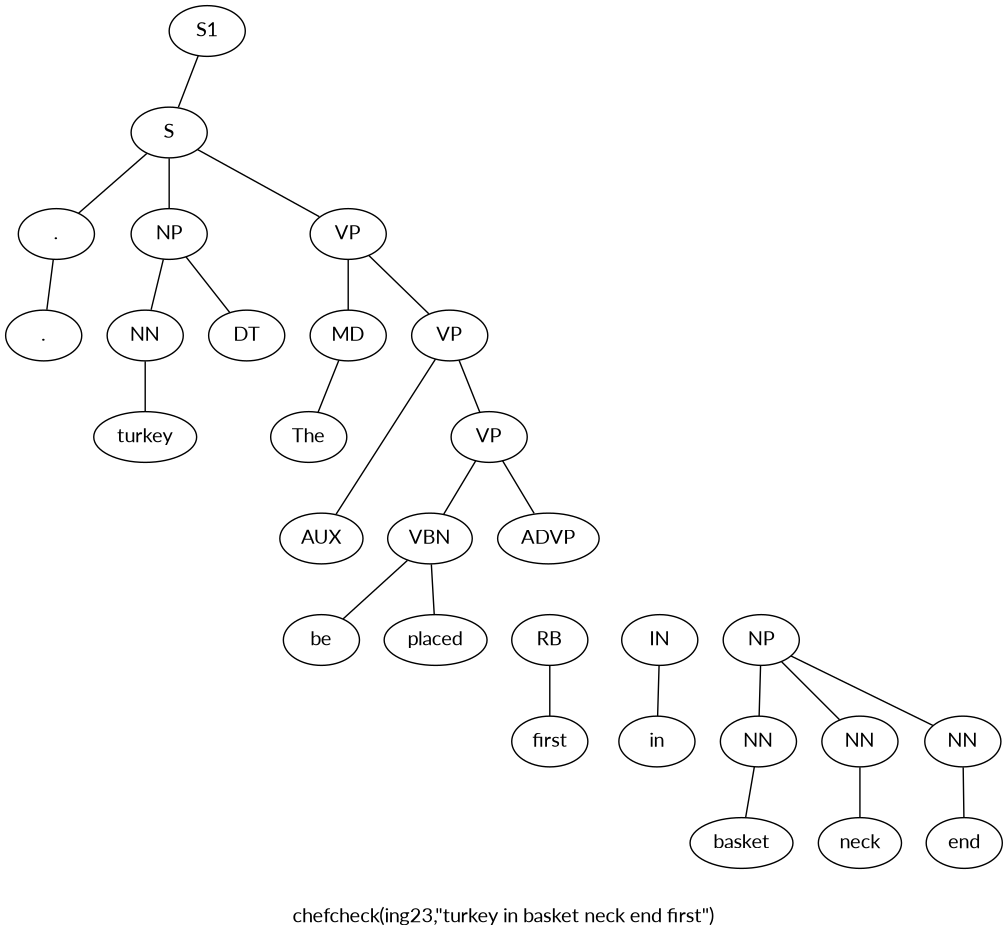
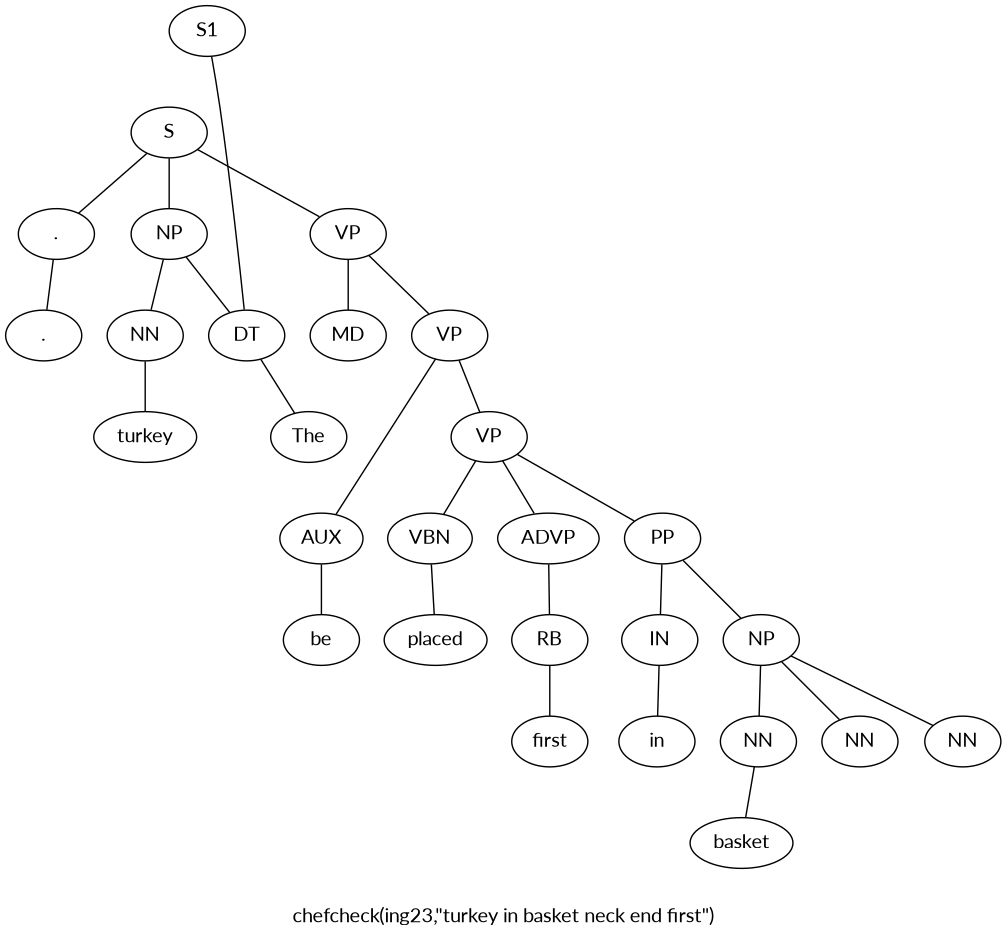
(188, 82) -> (230, 183)
(328, 386) -> (278, 386)
none -> (663, 539)
none -> (549, 589)
(375, 590) -> (321, 589)
(860, 843) -> none
(964, 843) -> none
